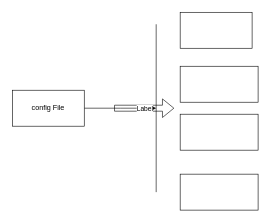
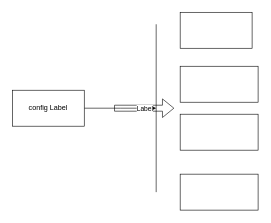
(48, 108) -> (48, 108)
